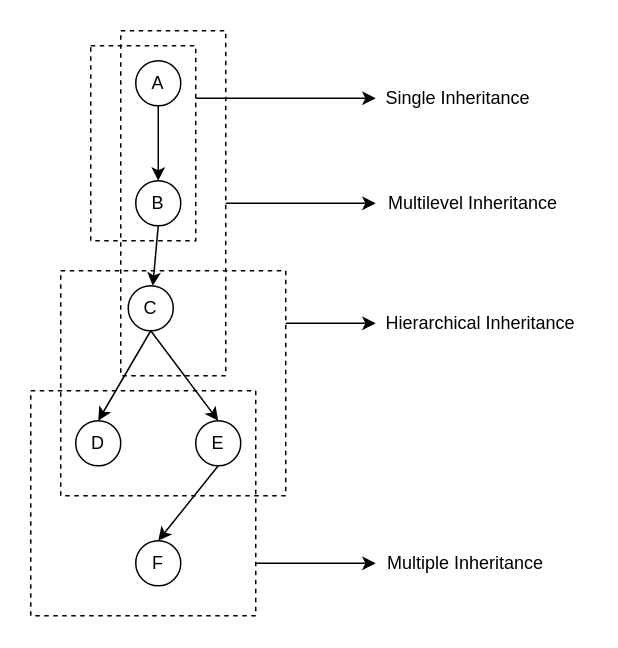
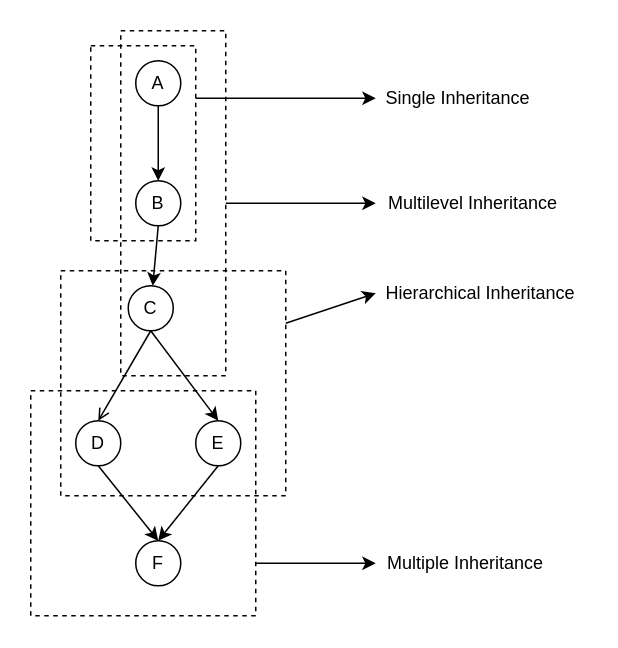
(481, 323) -> (481, 293)
(104, 411) -> (102, 413)
none -> (125, 500)
